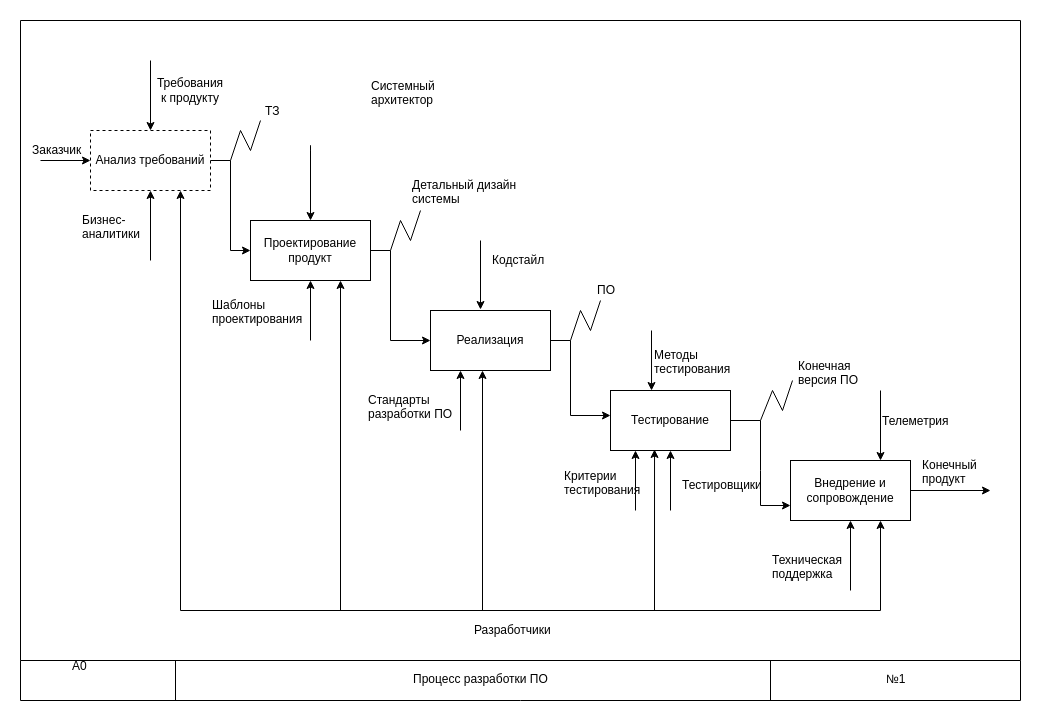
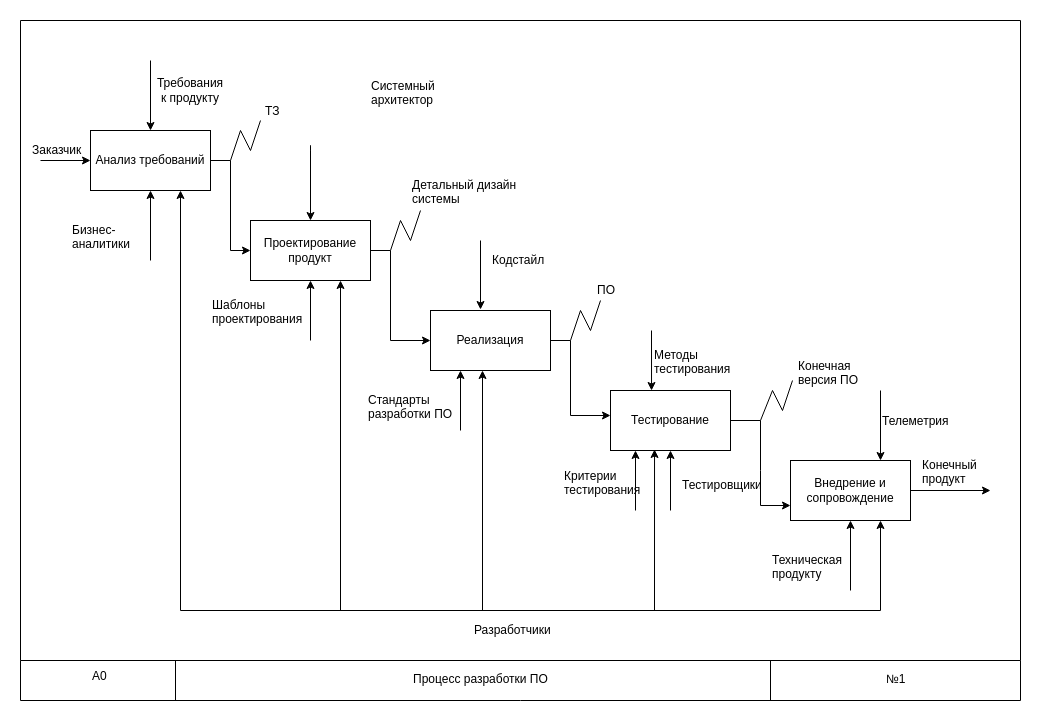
(151, 161) -> (151, 161)
(116, 226) -> (106, 236)
(809, 568) -> (809, 568)
(86, 667) -> (106, 677)
